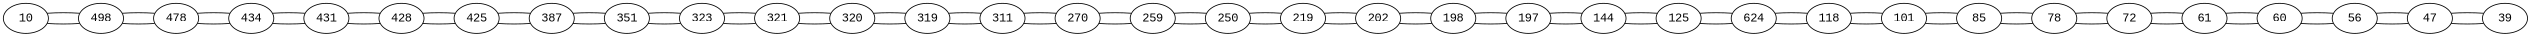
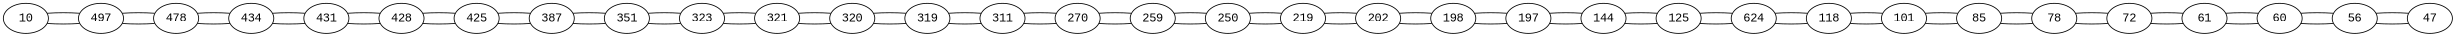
(101, 18) -> (101, 18)
(2505, 18) -> none
